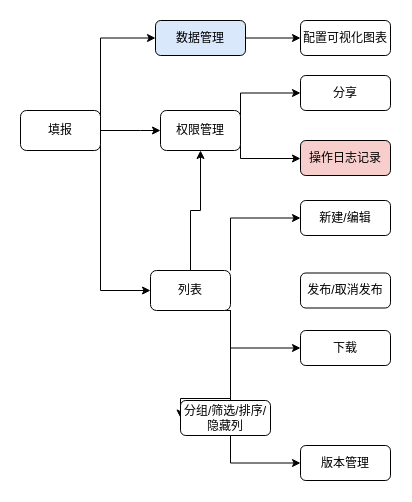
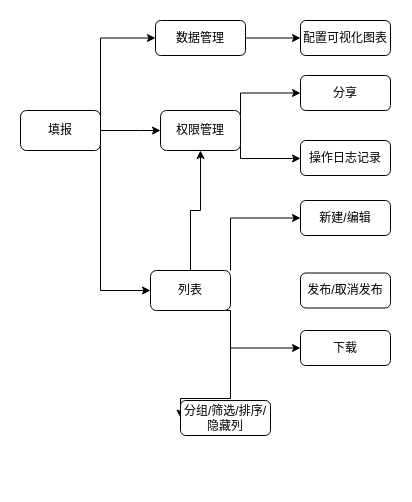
(201, 38) -> (201, 38)
(346, 158) -> (346, 158)
(248, 463) -> none
(346, 463) -> none
